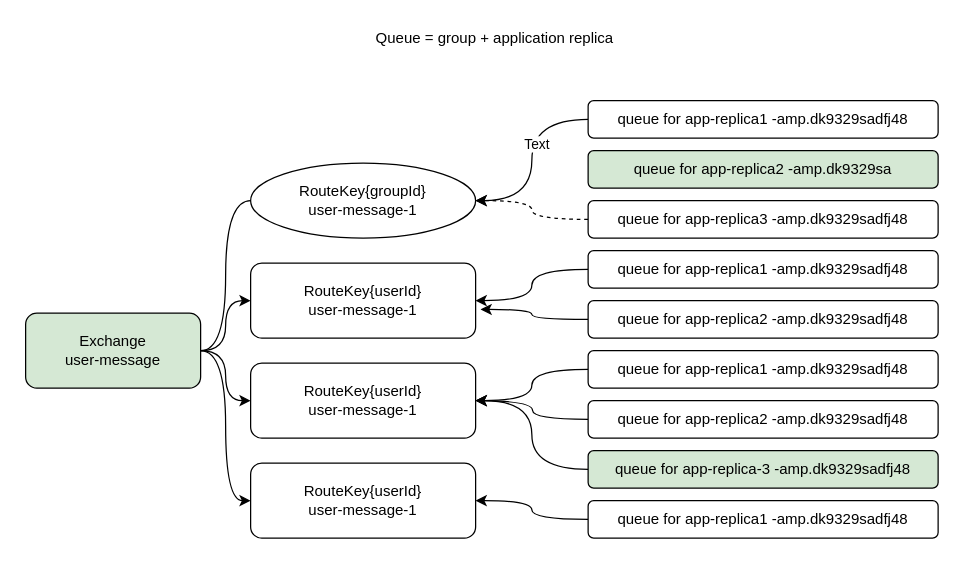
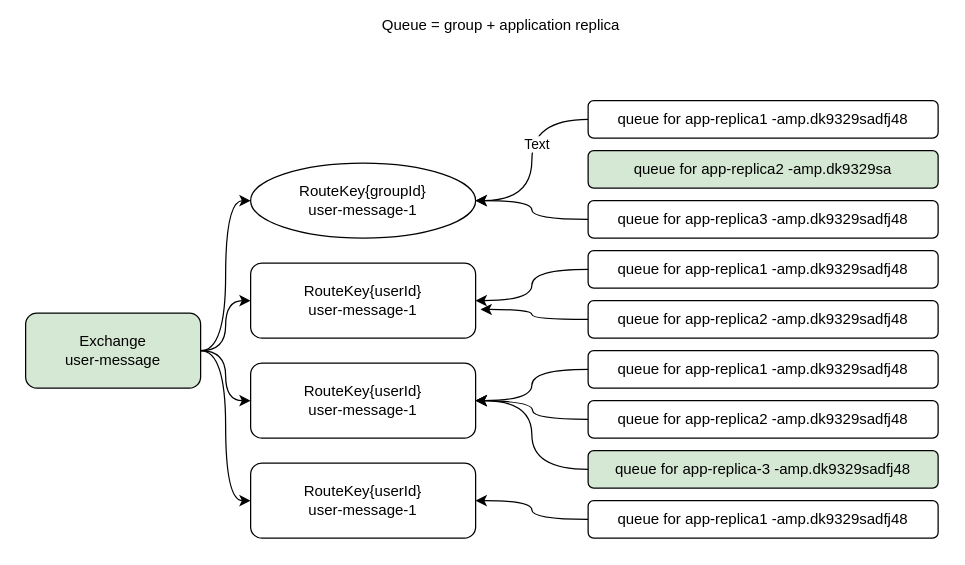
(495, 38) -> (501, 26)
(539, 215) -> (539, 215)
(232, 218) -> (230, 220)
